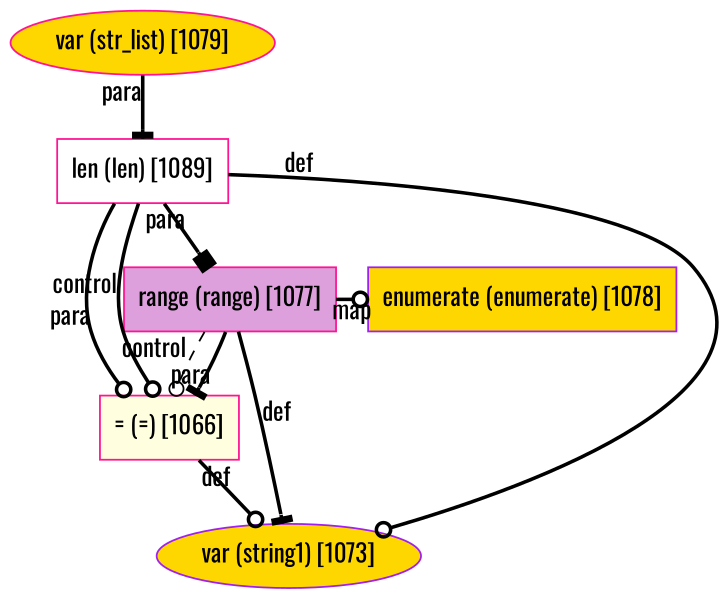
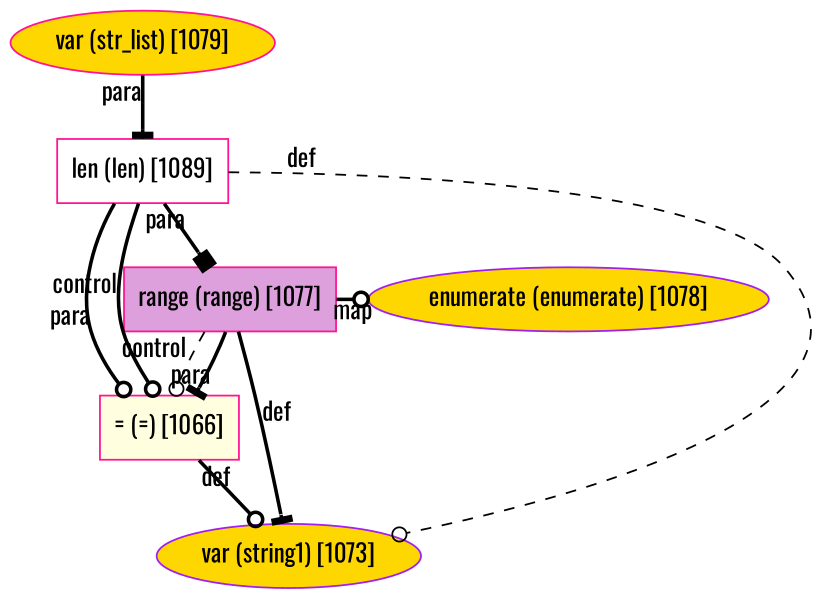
(686, 262) -> (772, 258)
(522, 299) -> (569, 299)
